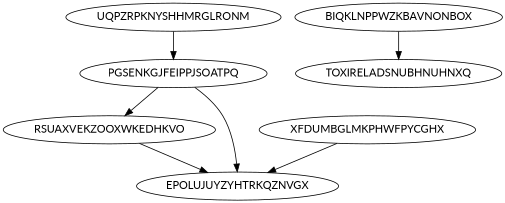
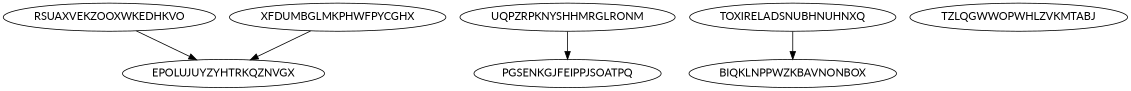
none -> (1019, 17)
(399, 42) -> (793, 42)
(145, 99) -> none
(225, 120) -> none
